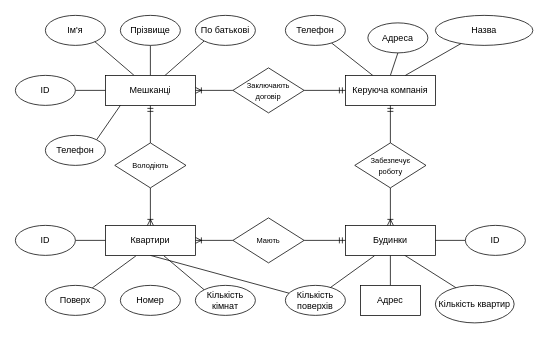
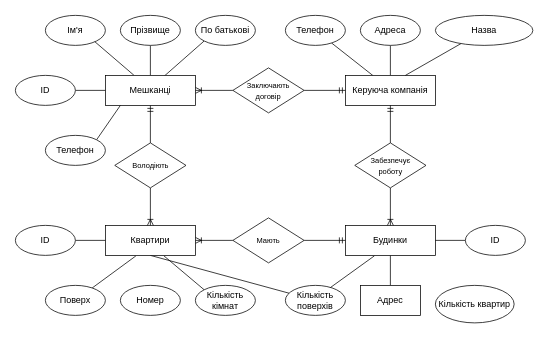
(398, 38) -> (390, 30)
(430, 271) -> none
